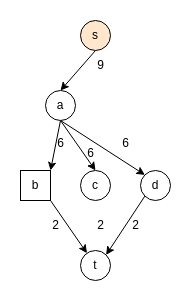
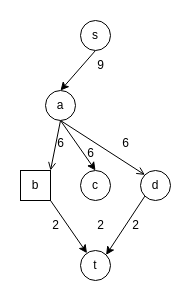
(96, 36) -> (96, 36)
(52, 162) -> (52, 164)
(138, 170) -> (140, 172)
